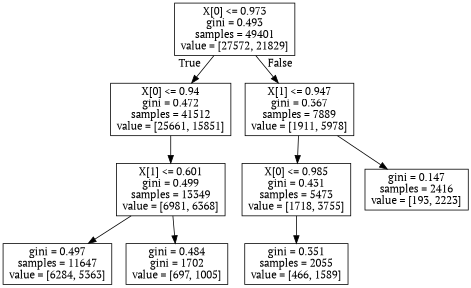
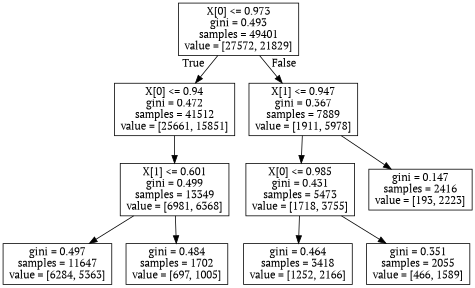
(177, 264) -> (177, 264)
none -> (298, 264)
